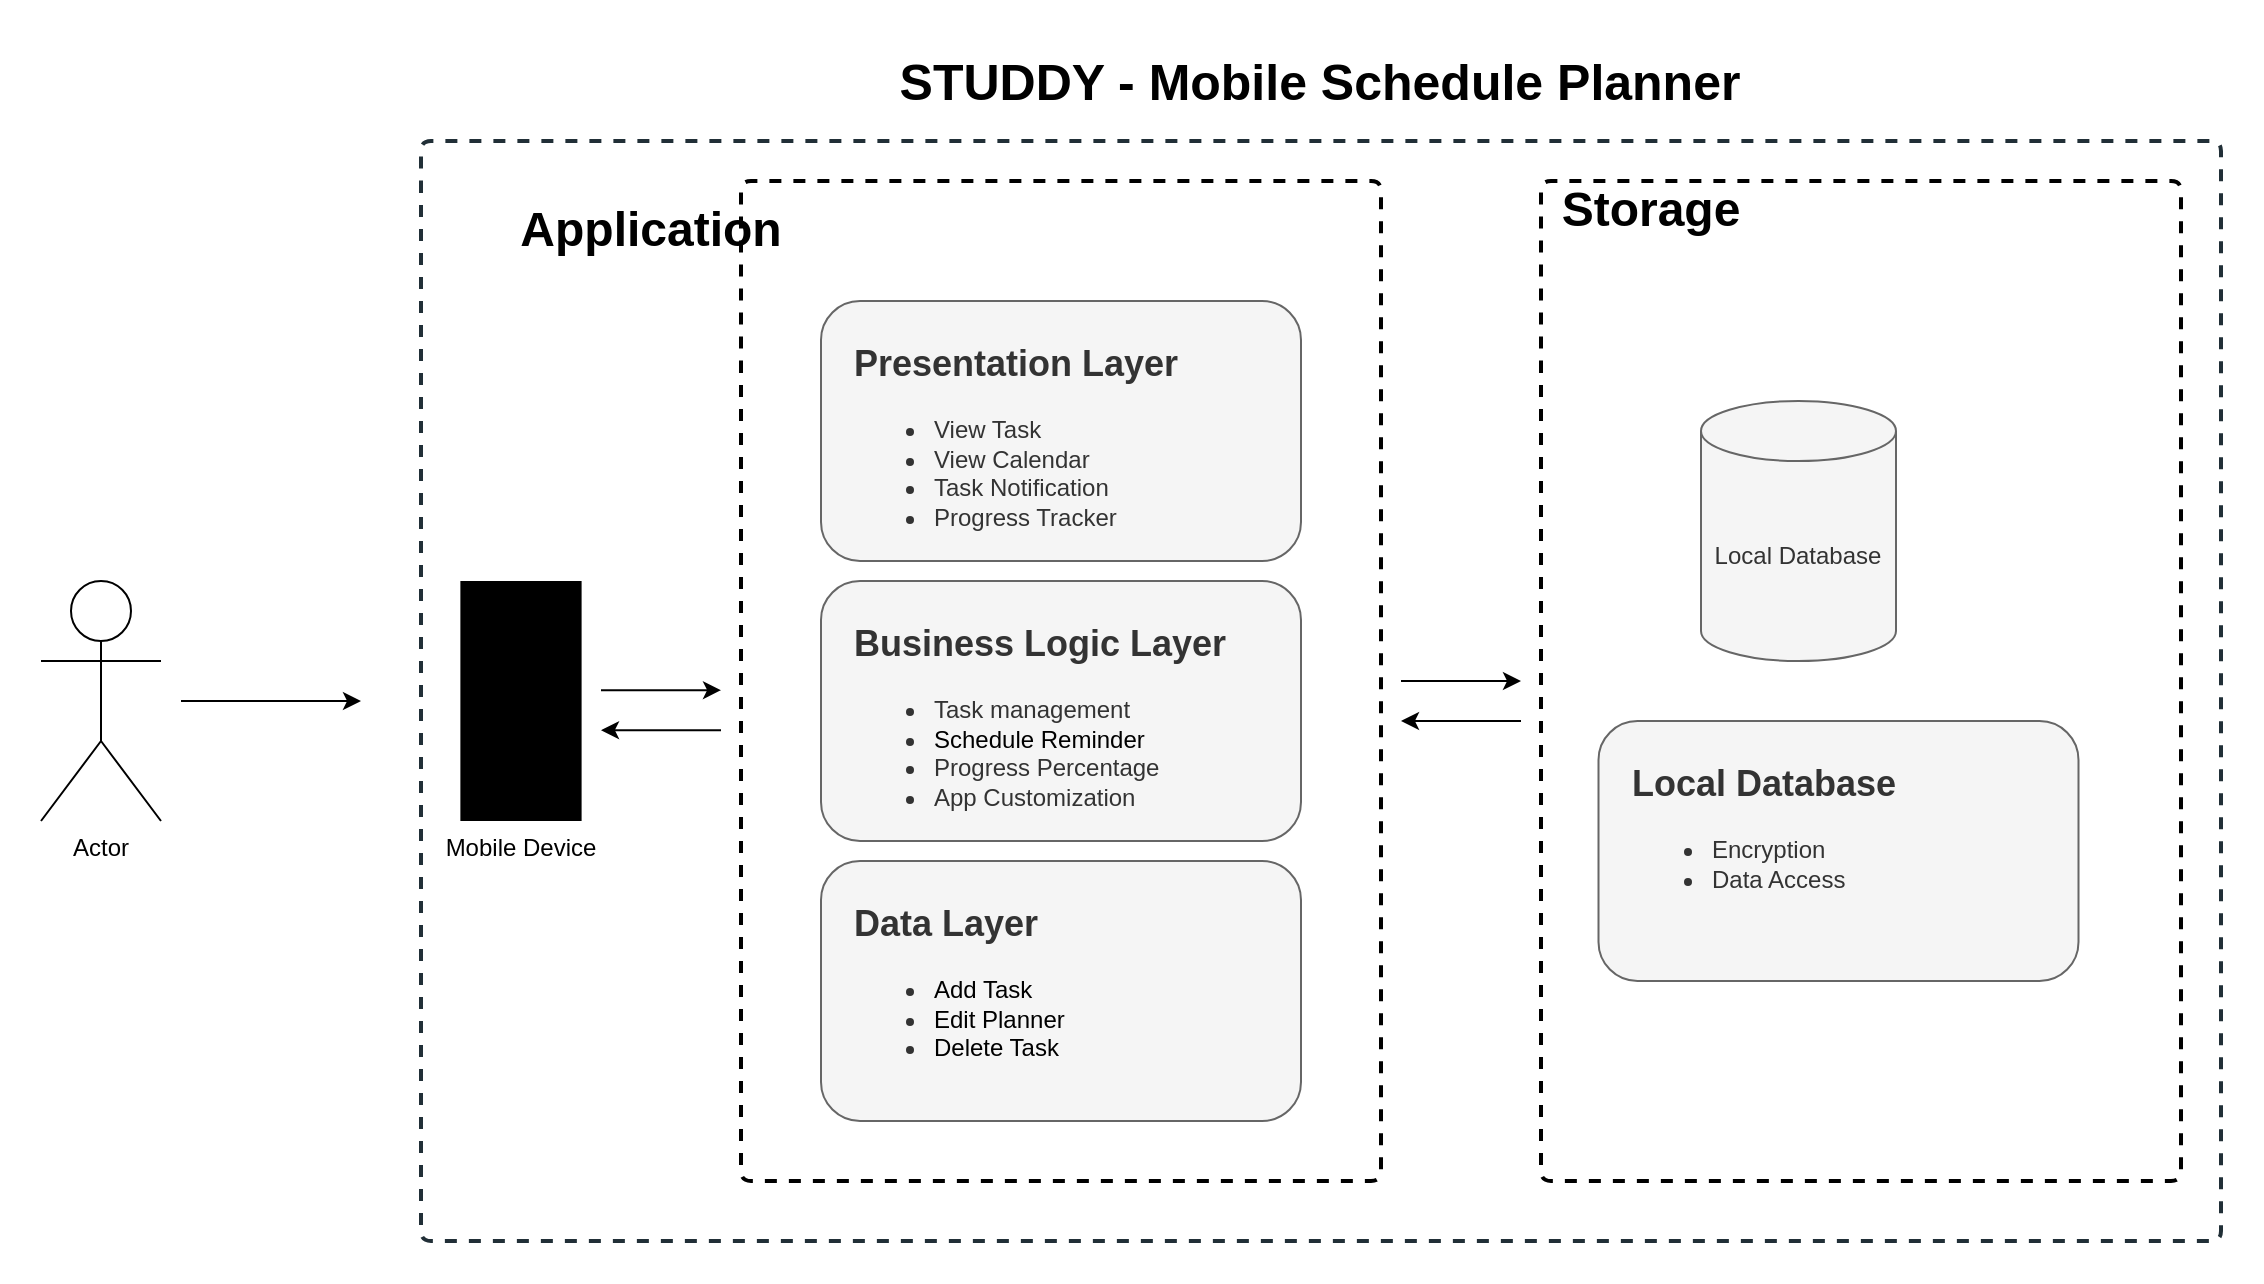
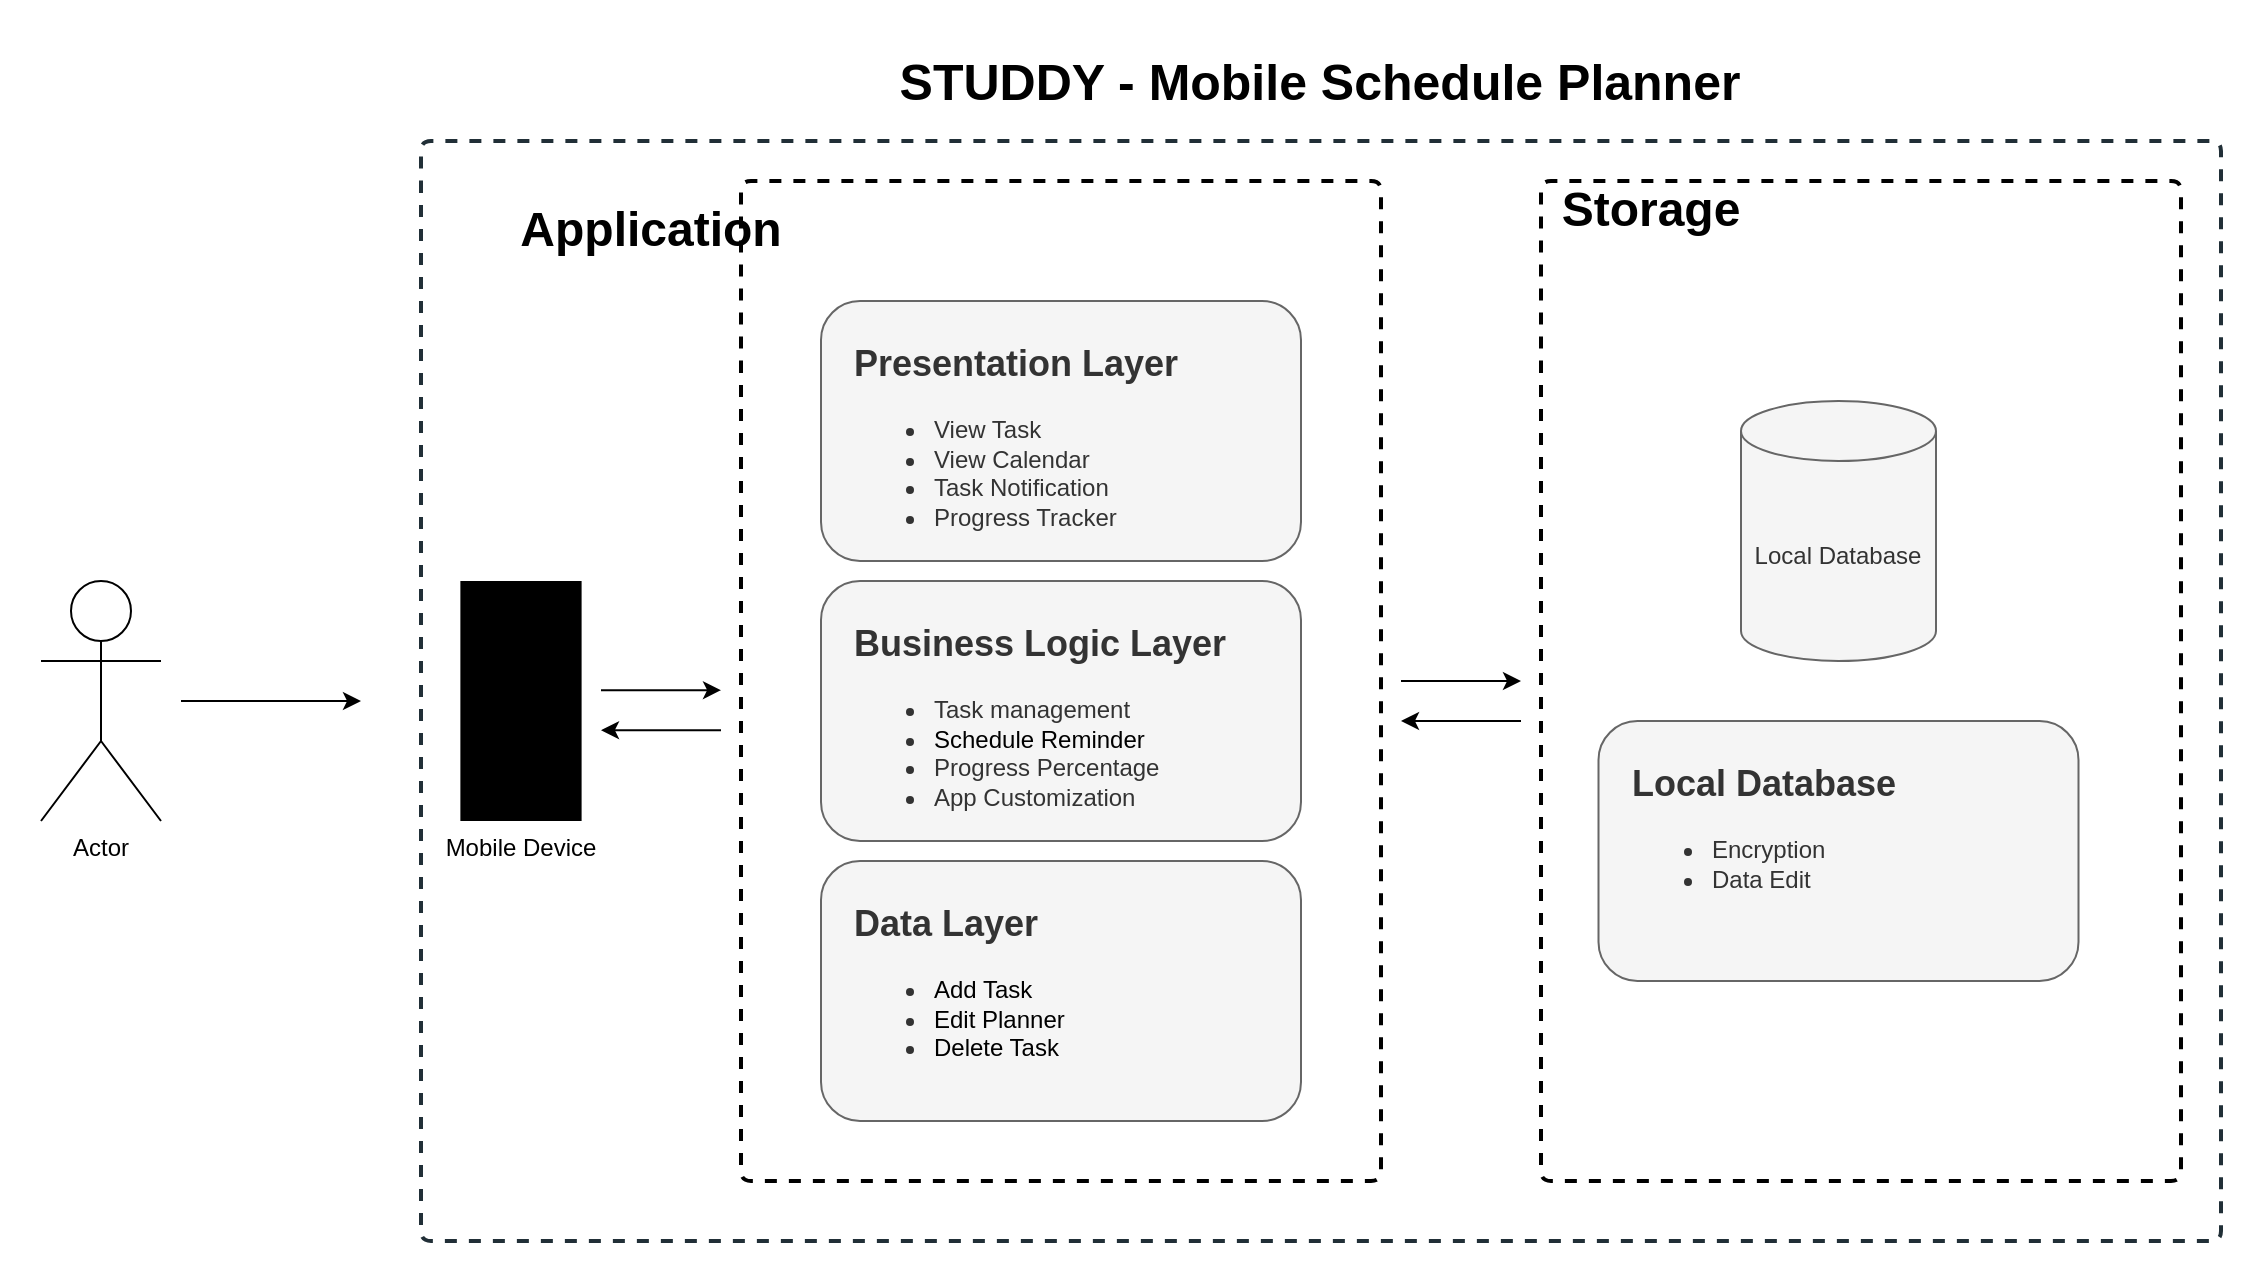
(1799, 531) -> (1839, 531)
(1721, 778) -> (1721, 778)
